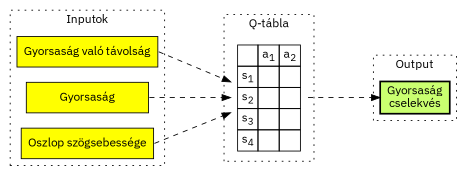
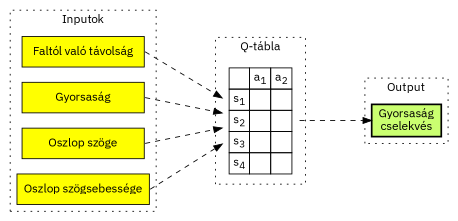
(87, 52) -> (83, 52)
none -> (83, 143)
